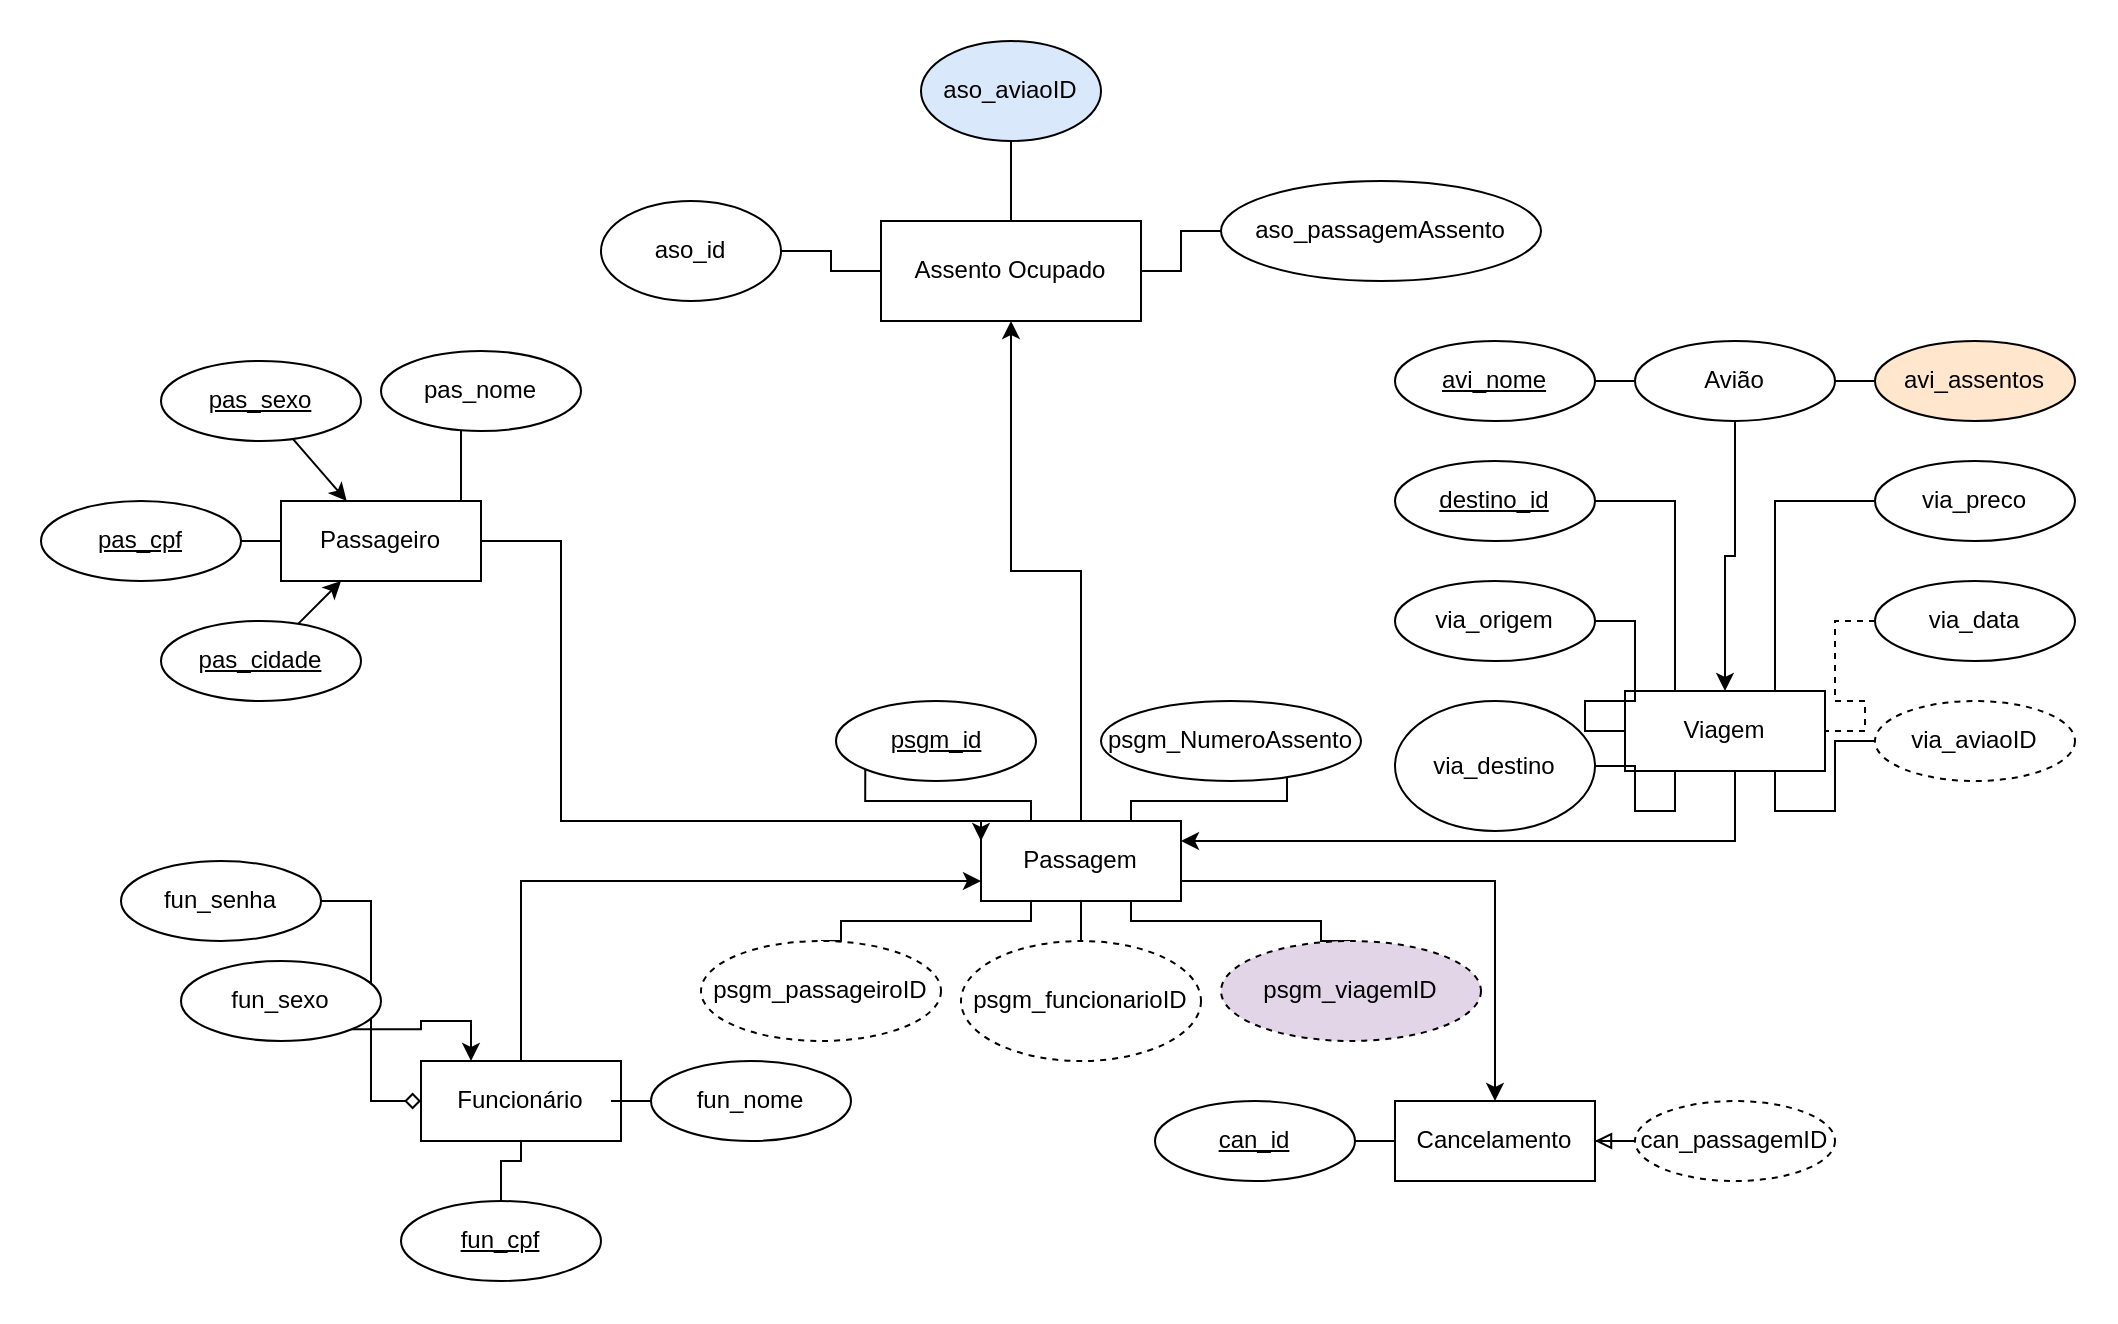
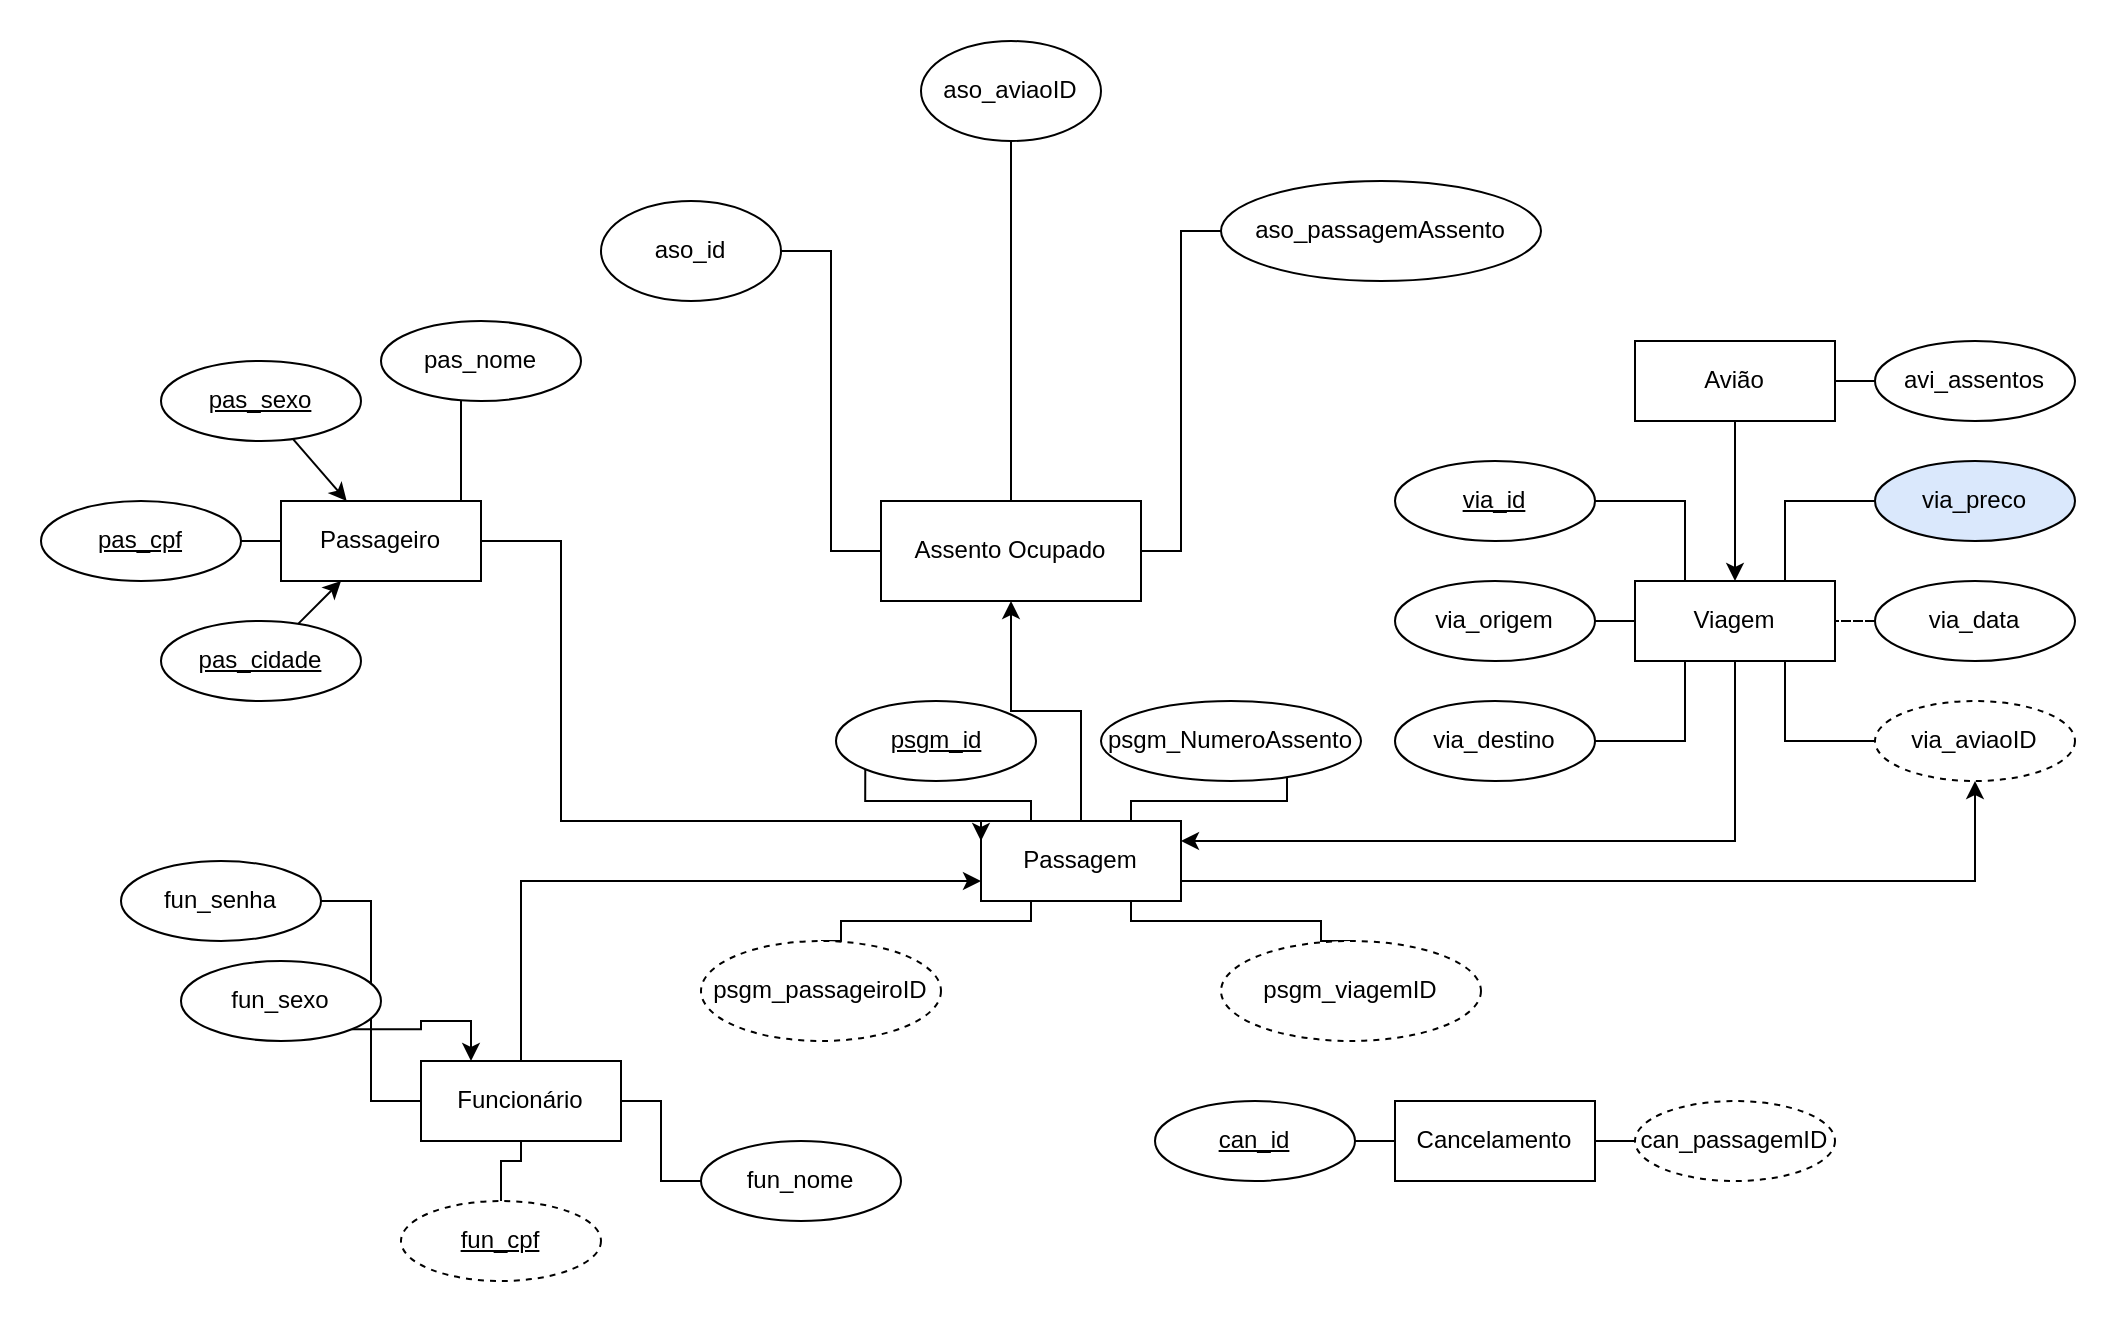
(1011, 91) -> (1011, 91)
(1011, 271) -> (1011, 551)
(1495, 381) -> none
(1615, 381) -> none
(1735, 381) -> (1735, 381)
(1975, 381) -> (1975, 381)
(481, 391) -> (481, 361)
(1495, 501) -> (1495, 501)
(1975, 501) -> (1975, 501)
(1725, 731) -> (1735, 621)
(1495, 766) -> (1495, 741)
(1081, 921) -> none
(1495, 983) -> (1777, 881)
(1351, 991) -> (1351, 991)
(1081, 1001) -> none
(405, 1101) -> (412, 1101)
(751, 1101) -> (801, 1181)
(1612, 1141) -> (1605, 1141)
(501, 1241) -> (501, 1241)
